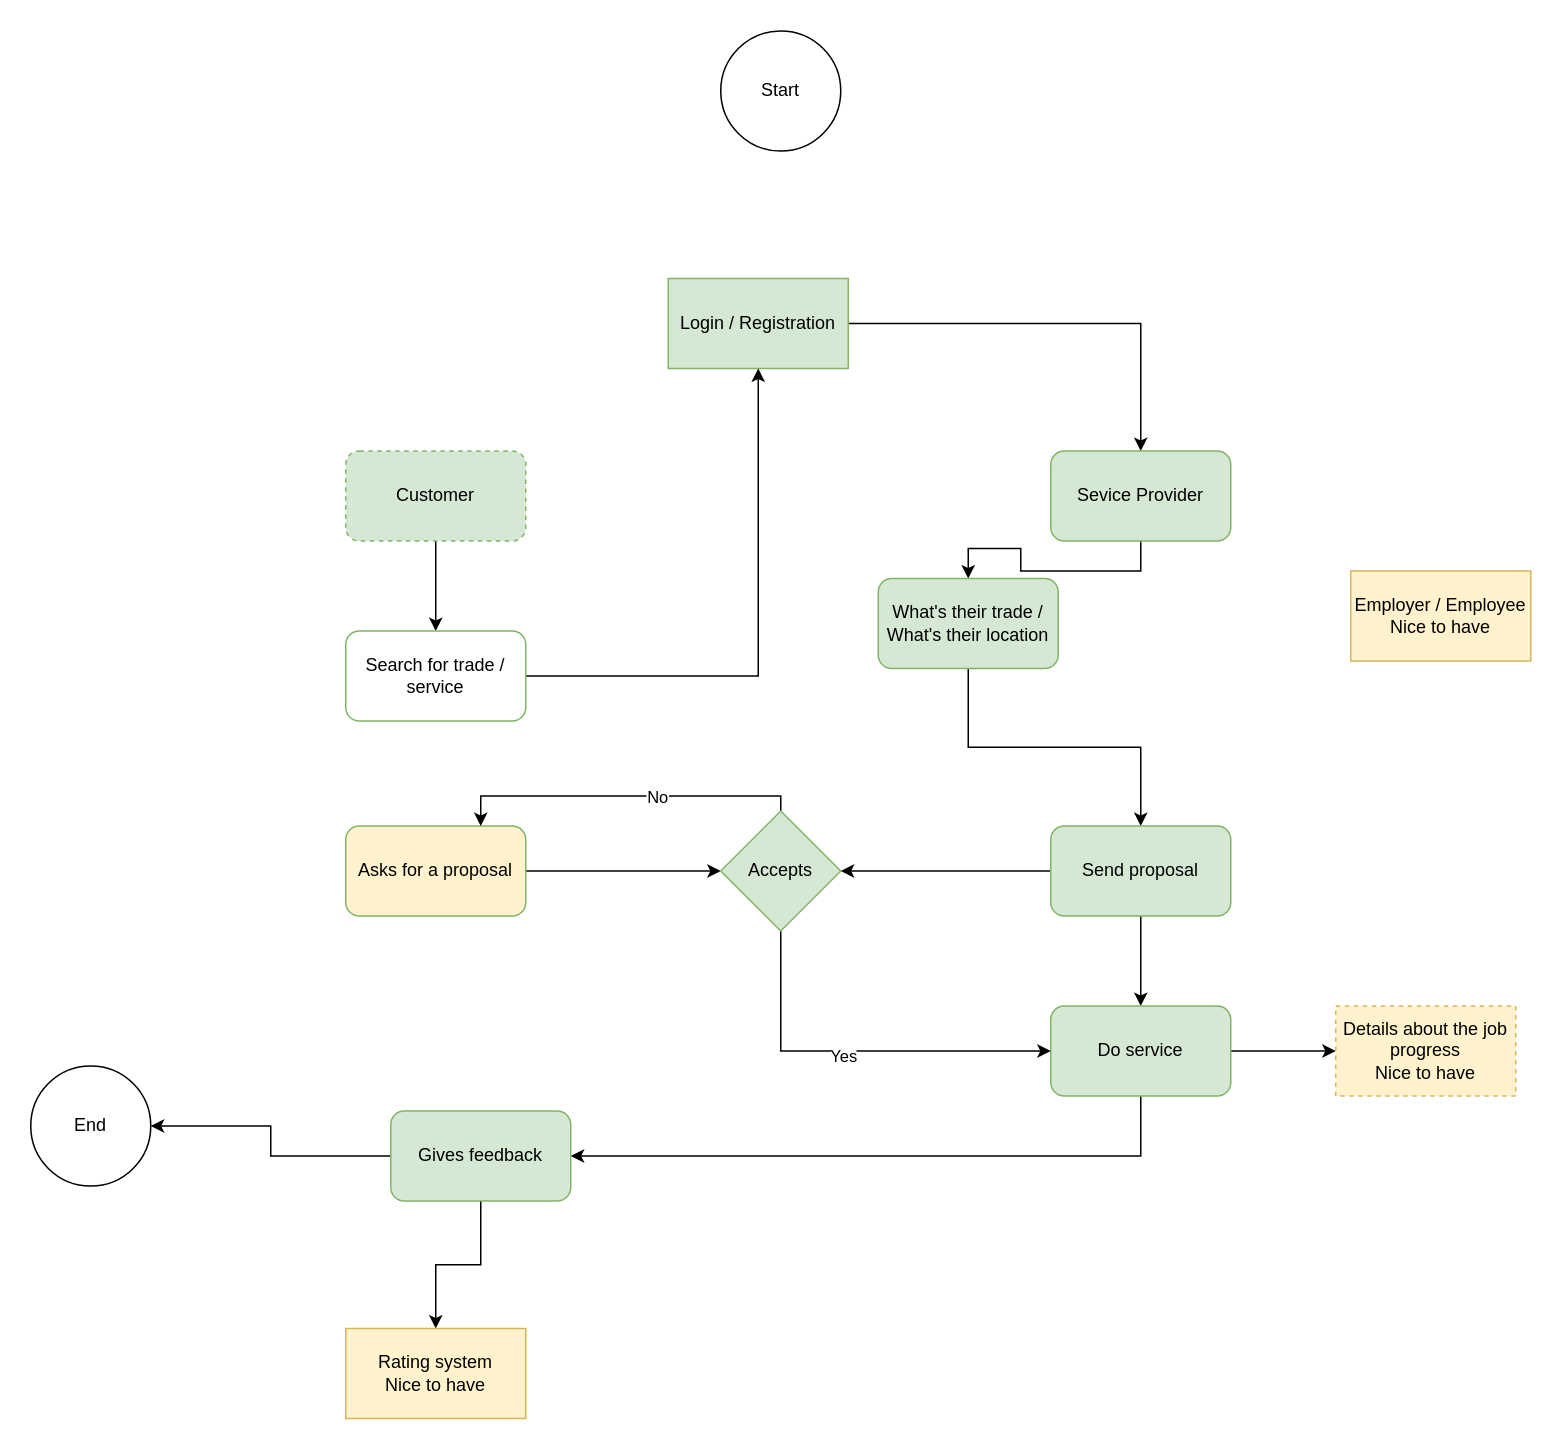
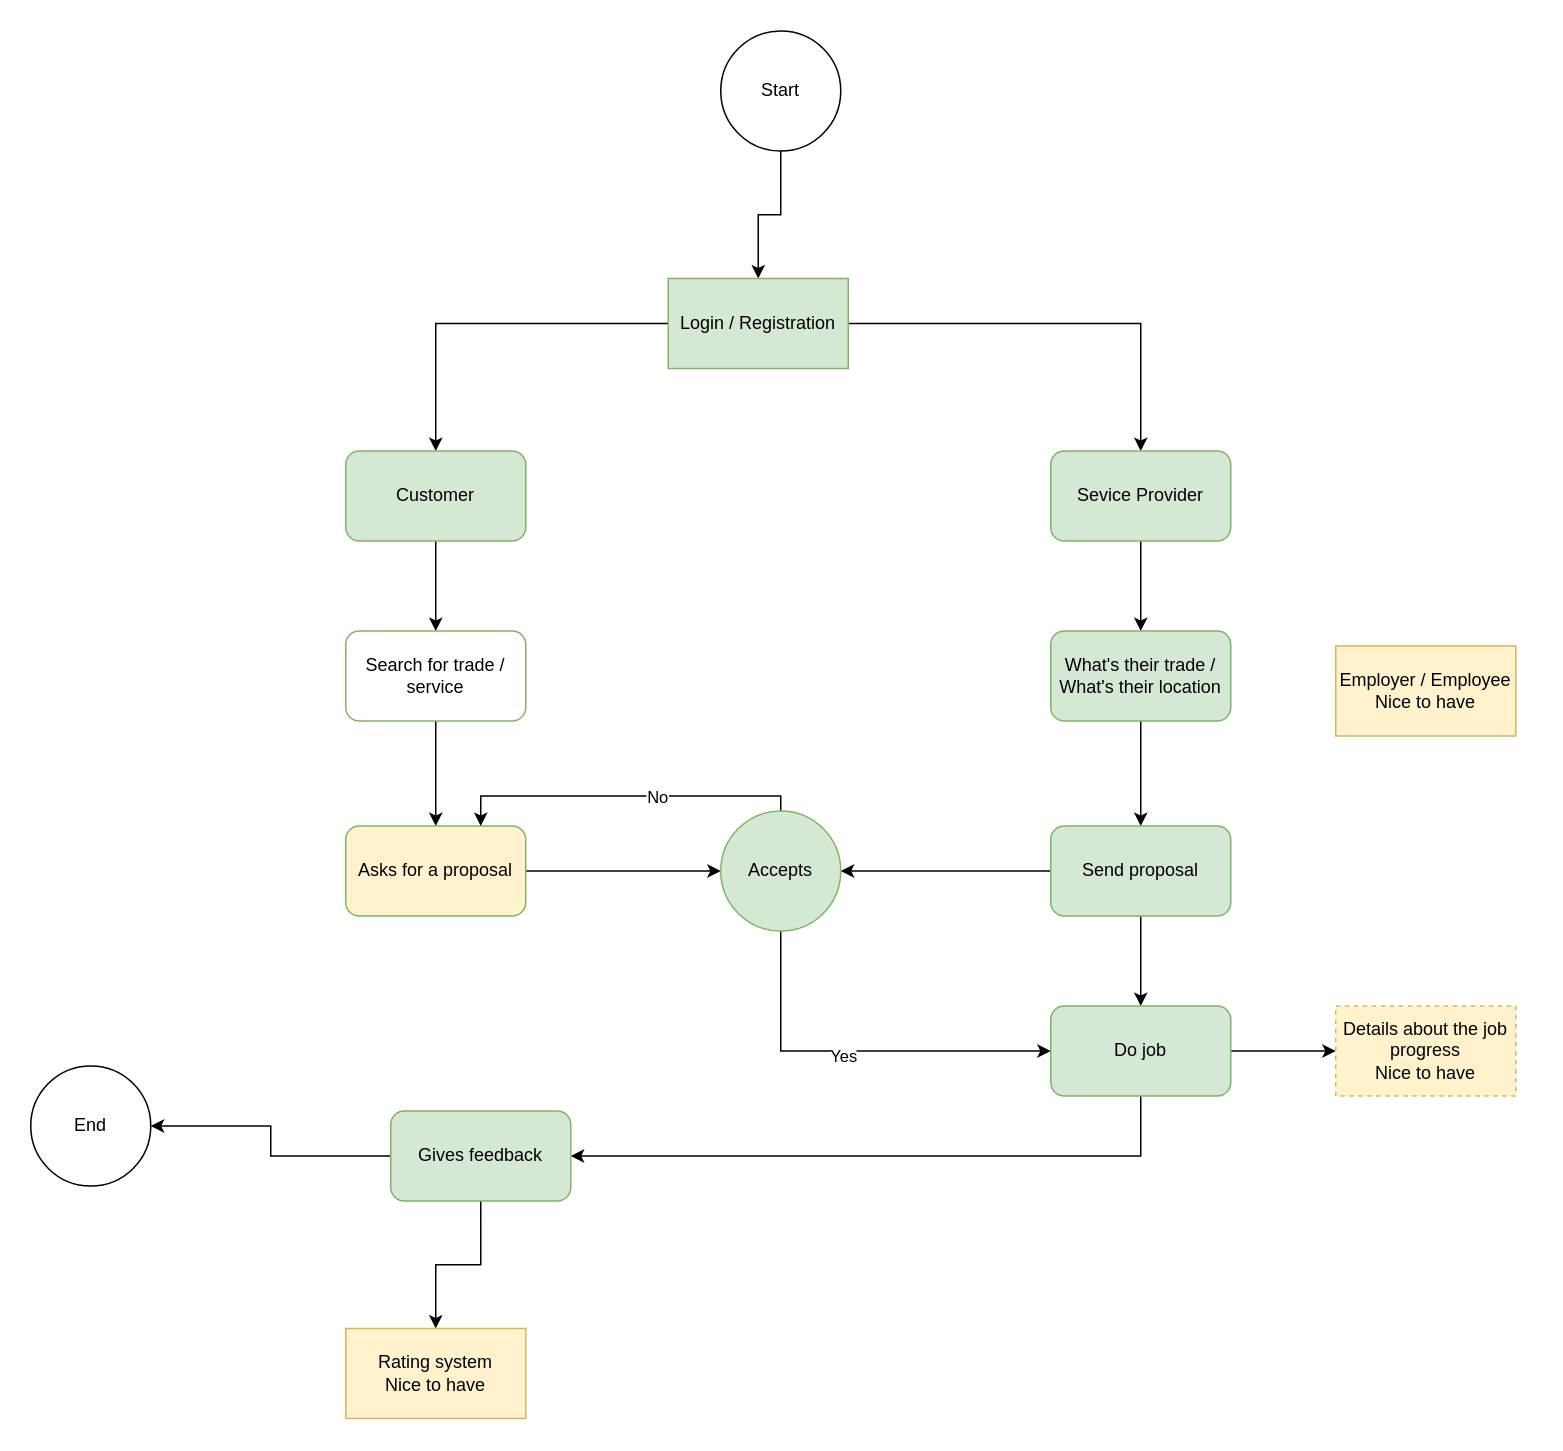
none -> (775, 215)
none -> (494, 323)
(436, 496) -> (436, 496)
(1441, 616) -> (1426, 691)
(968, 623) -> (1141, 676)
(758, 644) -> (436, 768)
(781, 871) -> (781, 871)
(1141, 1051) -> (1141, 1051)
